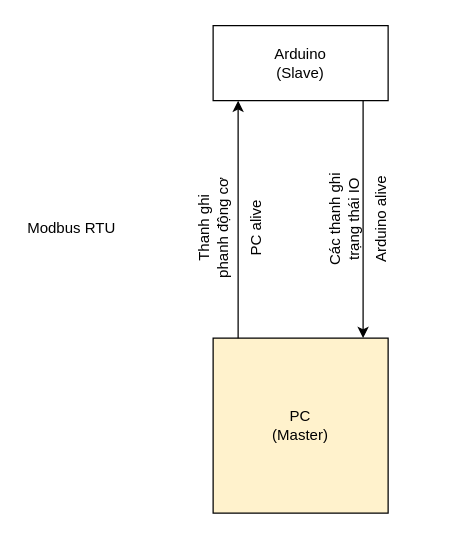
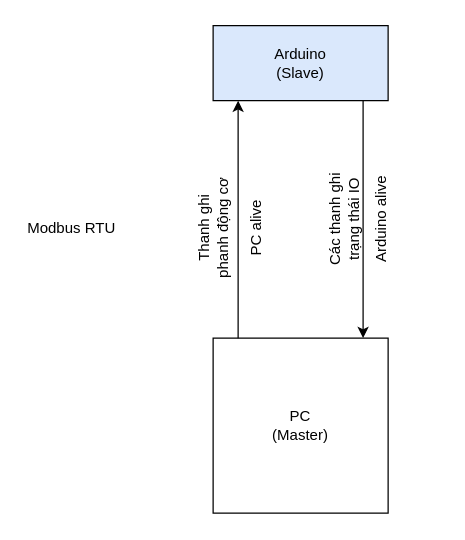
(301, 63) -> (301, 63)
(301, 426) -> (301, 426)
